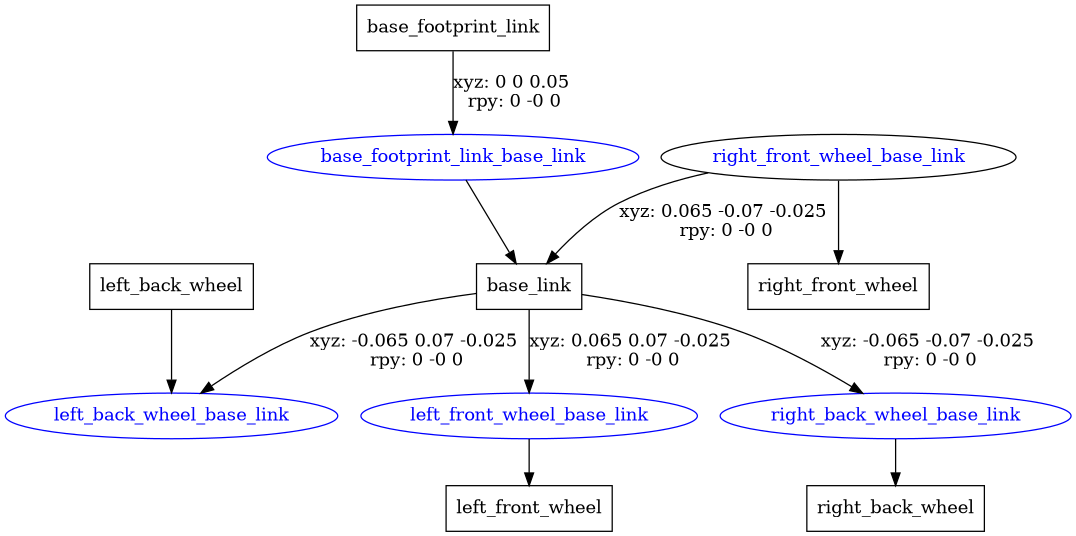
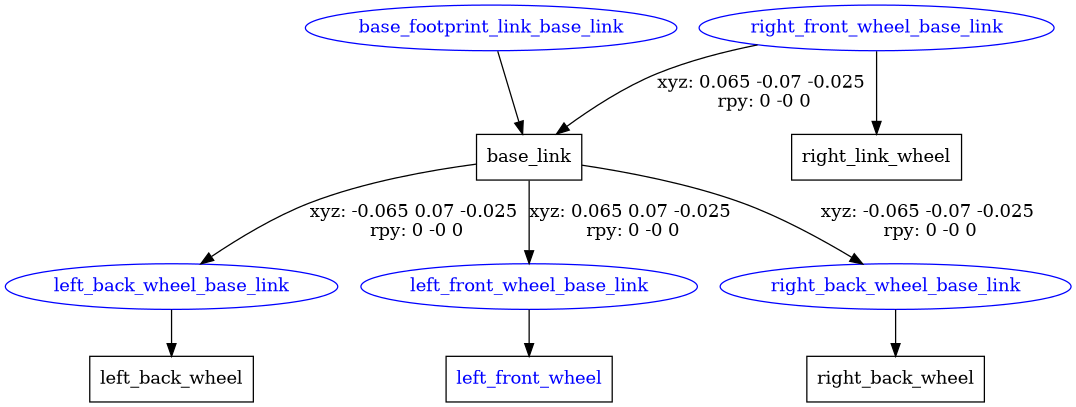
(453, 28) -> none
(839, 157) -> (877, 28)
(839, 287) -> (877, 157)
(172, 345) -> (172, 327)
(529, 508) -> (529, 379)
